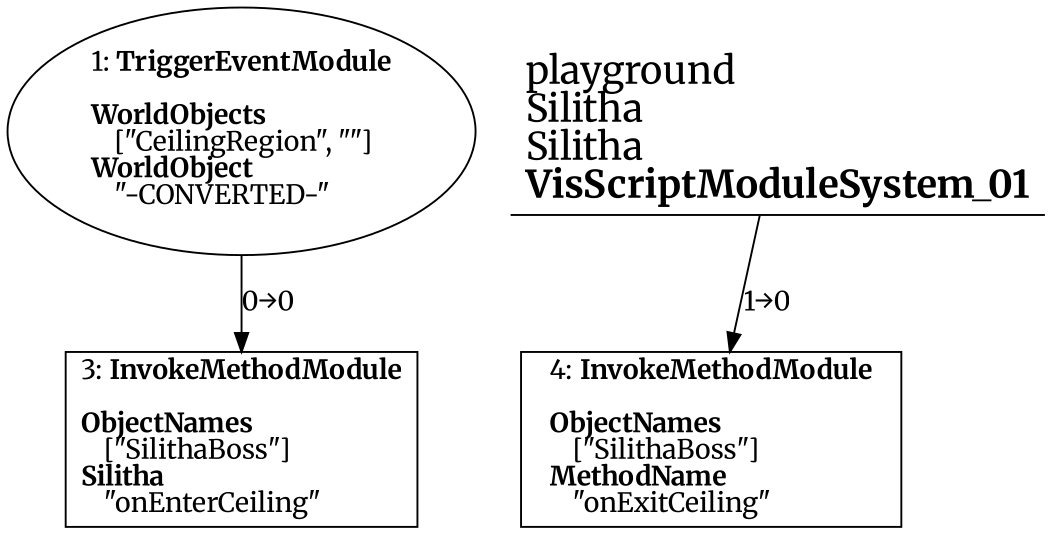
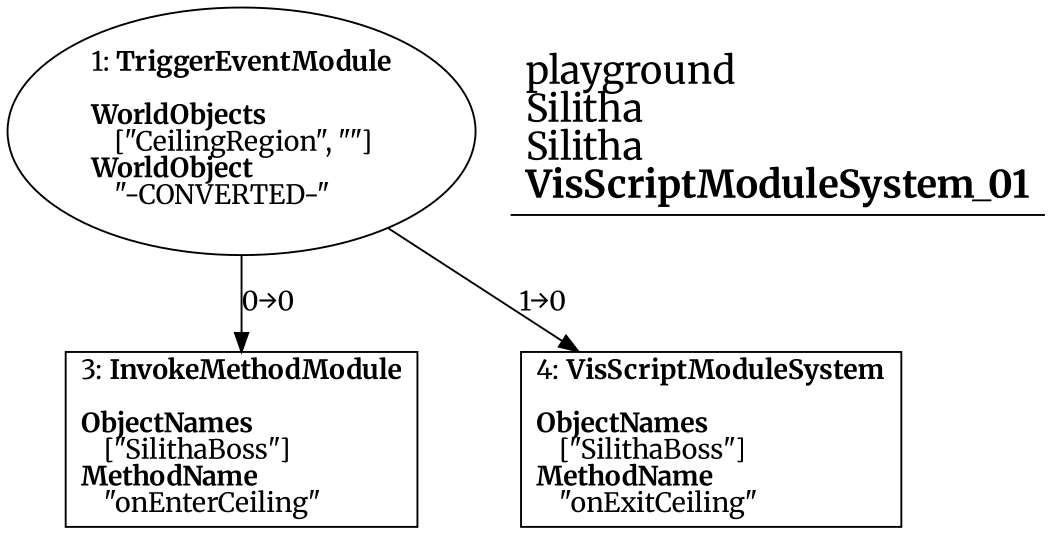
(747, 274) -> (475, 285)
(726, 371) -> (726, 371)
(123, 477) -> (170, 477)
